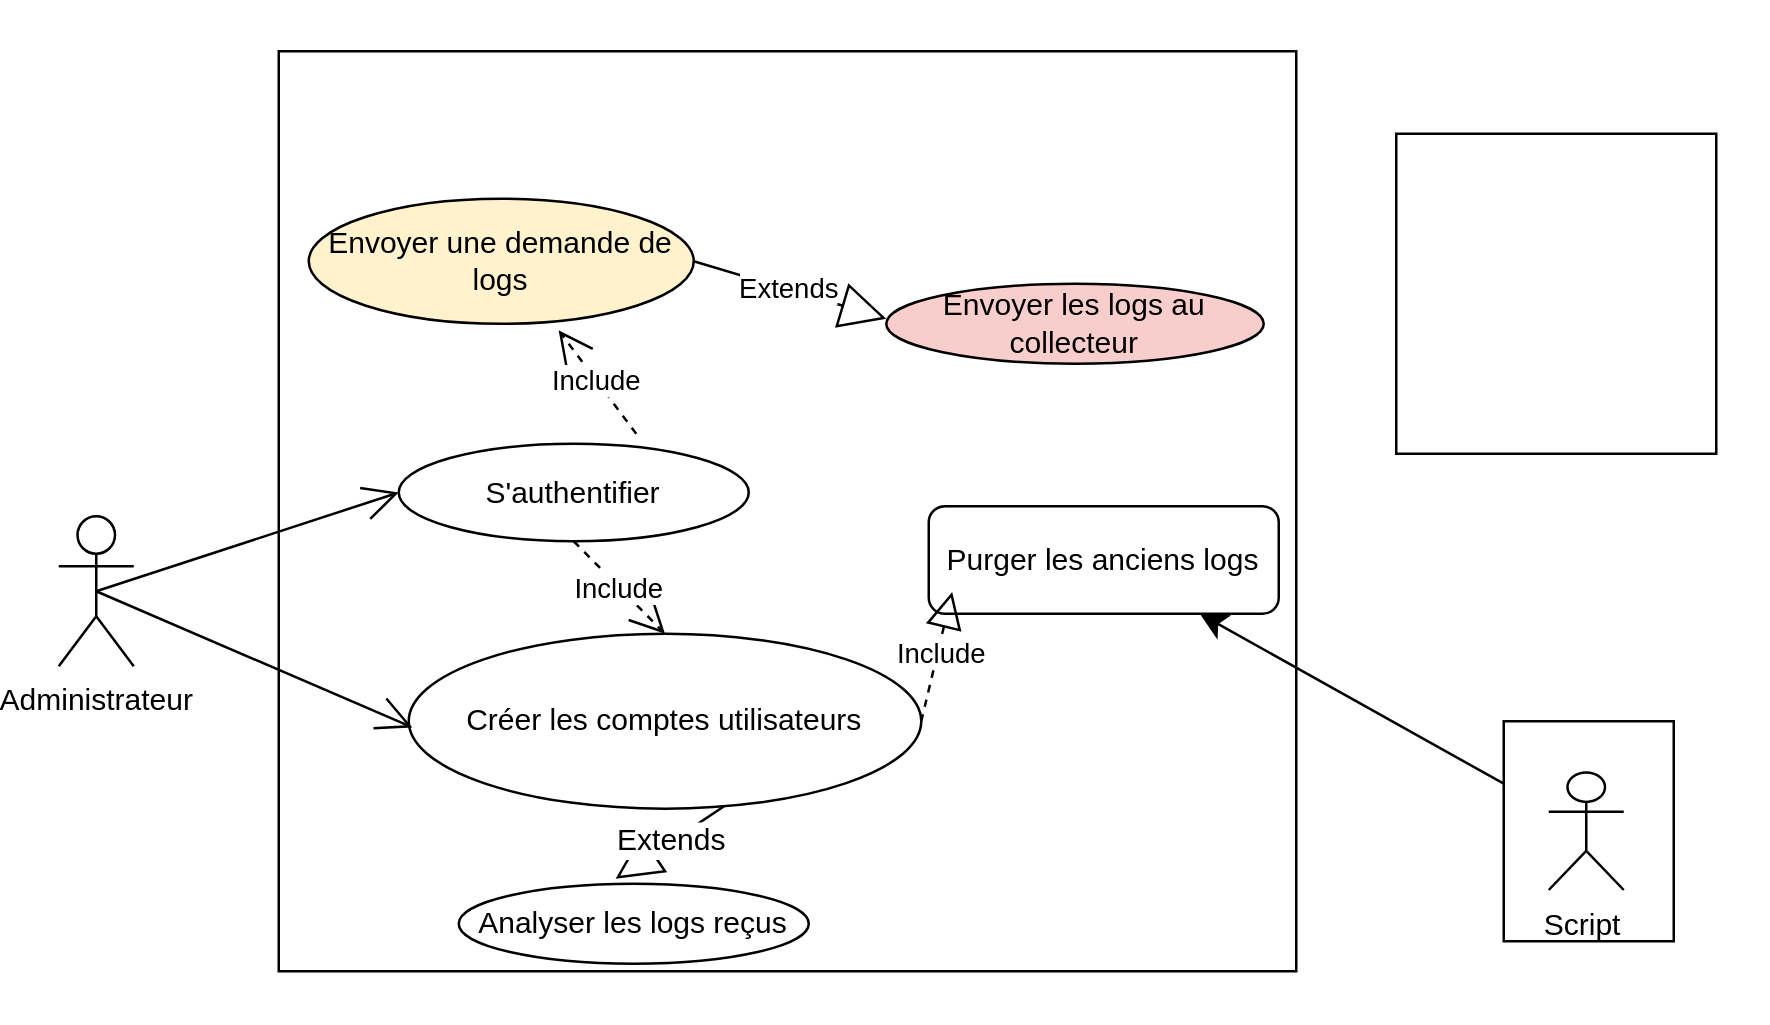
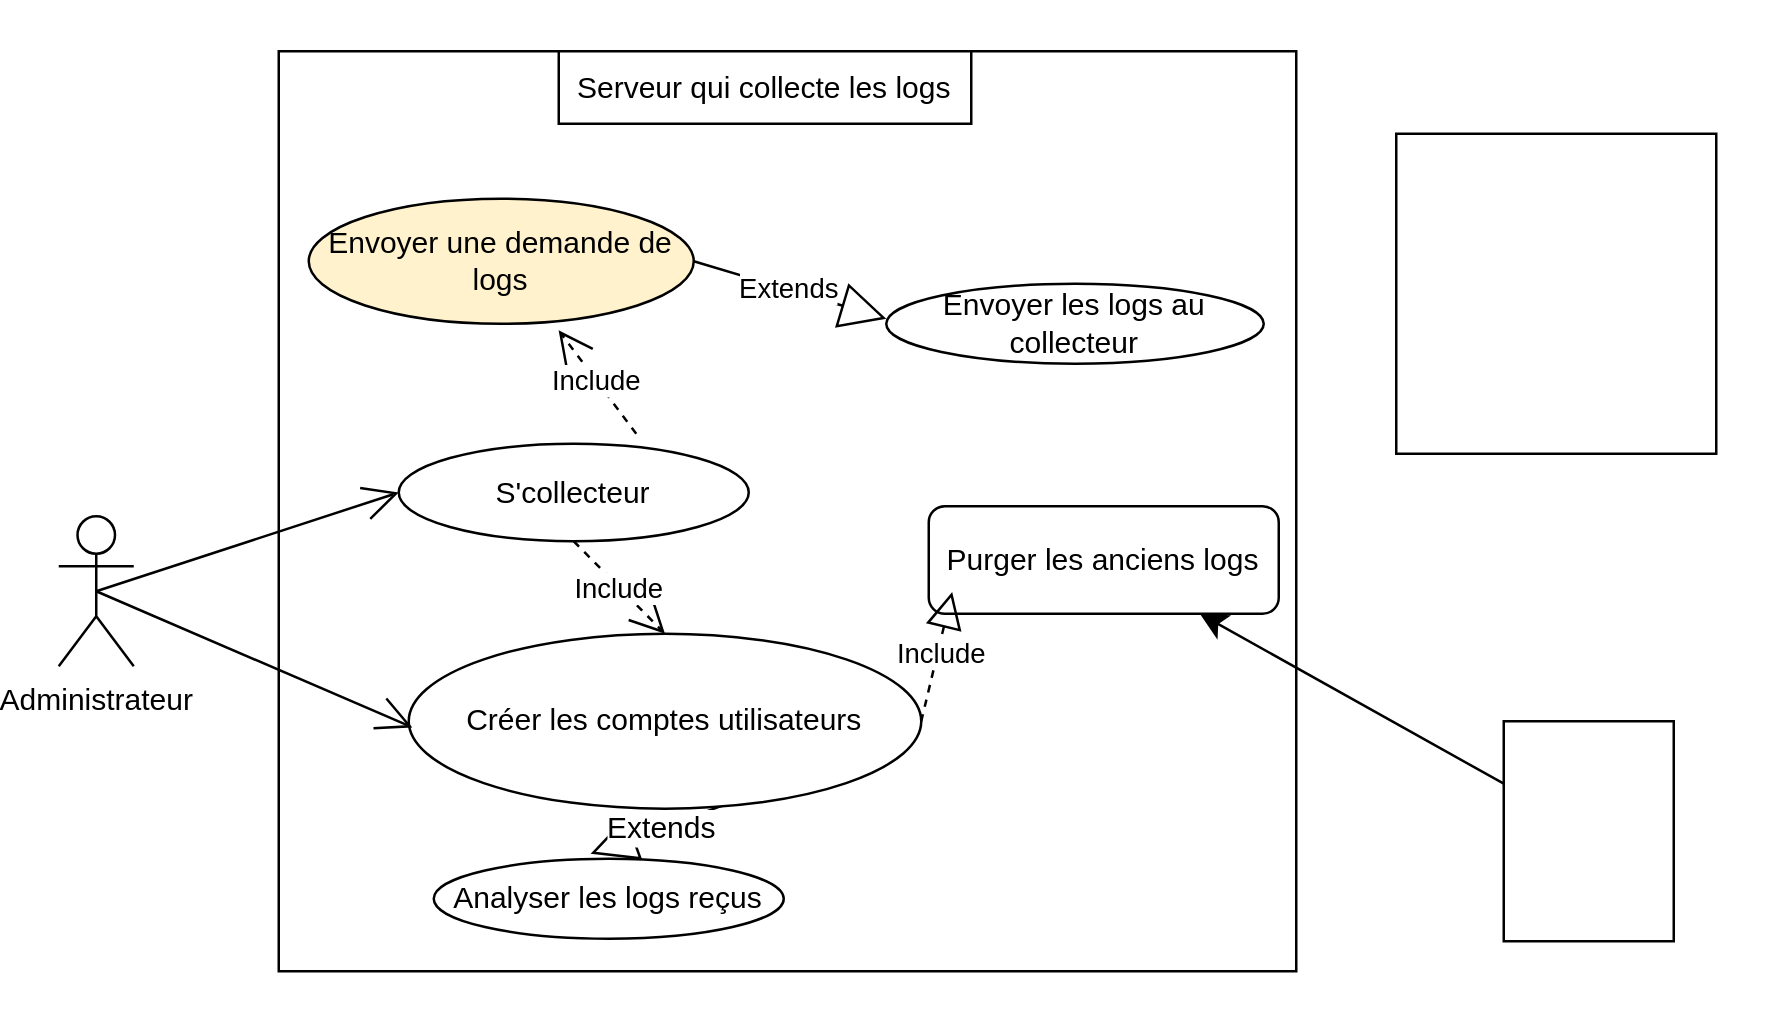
none -> (765, 88)
(1075, 324) -> (1075, 324)
(574, 494) -> (574, 494)
(1586, 831) -> none
(634, 924) -> (609, 899)
